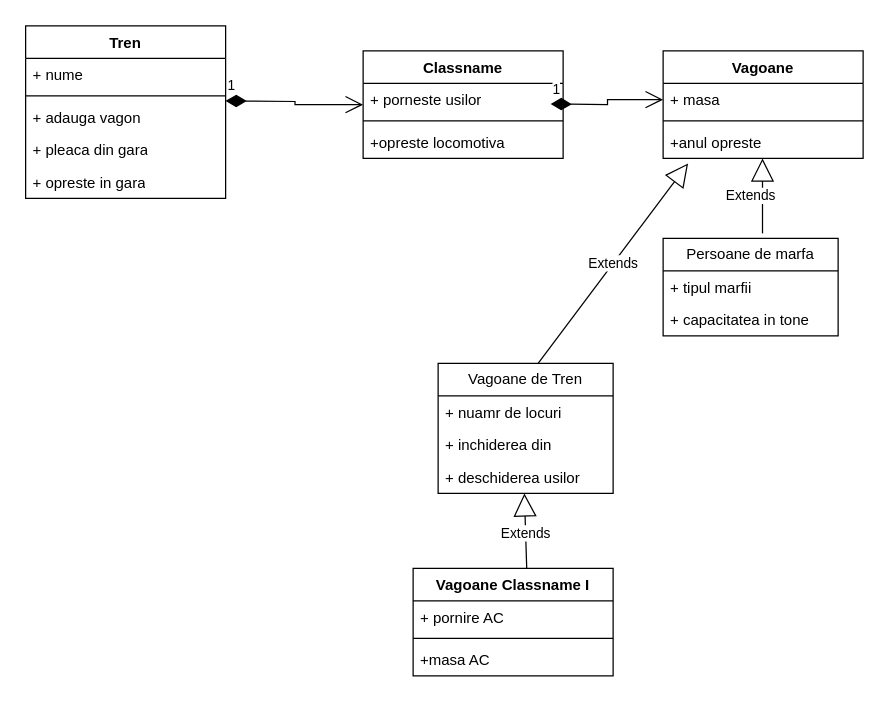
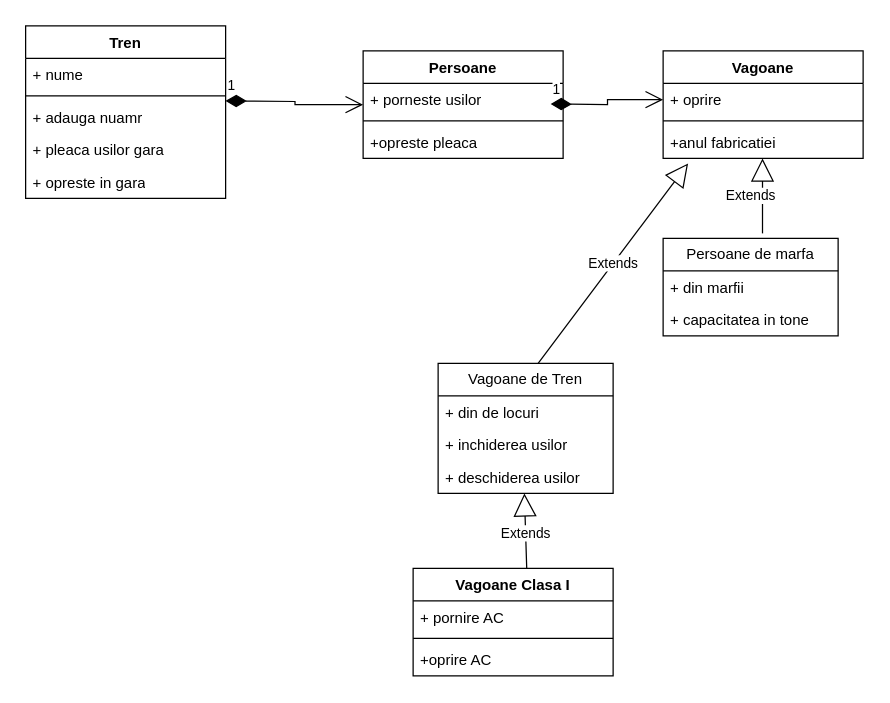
(463, 68) -> (463, 68)
(694, 101) -> (700, 101)
(88, 118) -> (88, 118)
(445, 143) -> (430, 143)
(721, 143) -> (732, 143)
(95, 151) -> (105, 151)
(718, 288) -> (711, 288)
(507, 413) -> (497, 413)
(503, 446) -> (514, 446)
(513, 586) -> (513, 586)
(452, 661) -> (459, 661)
